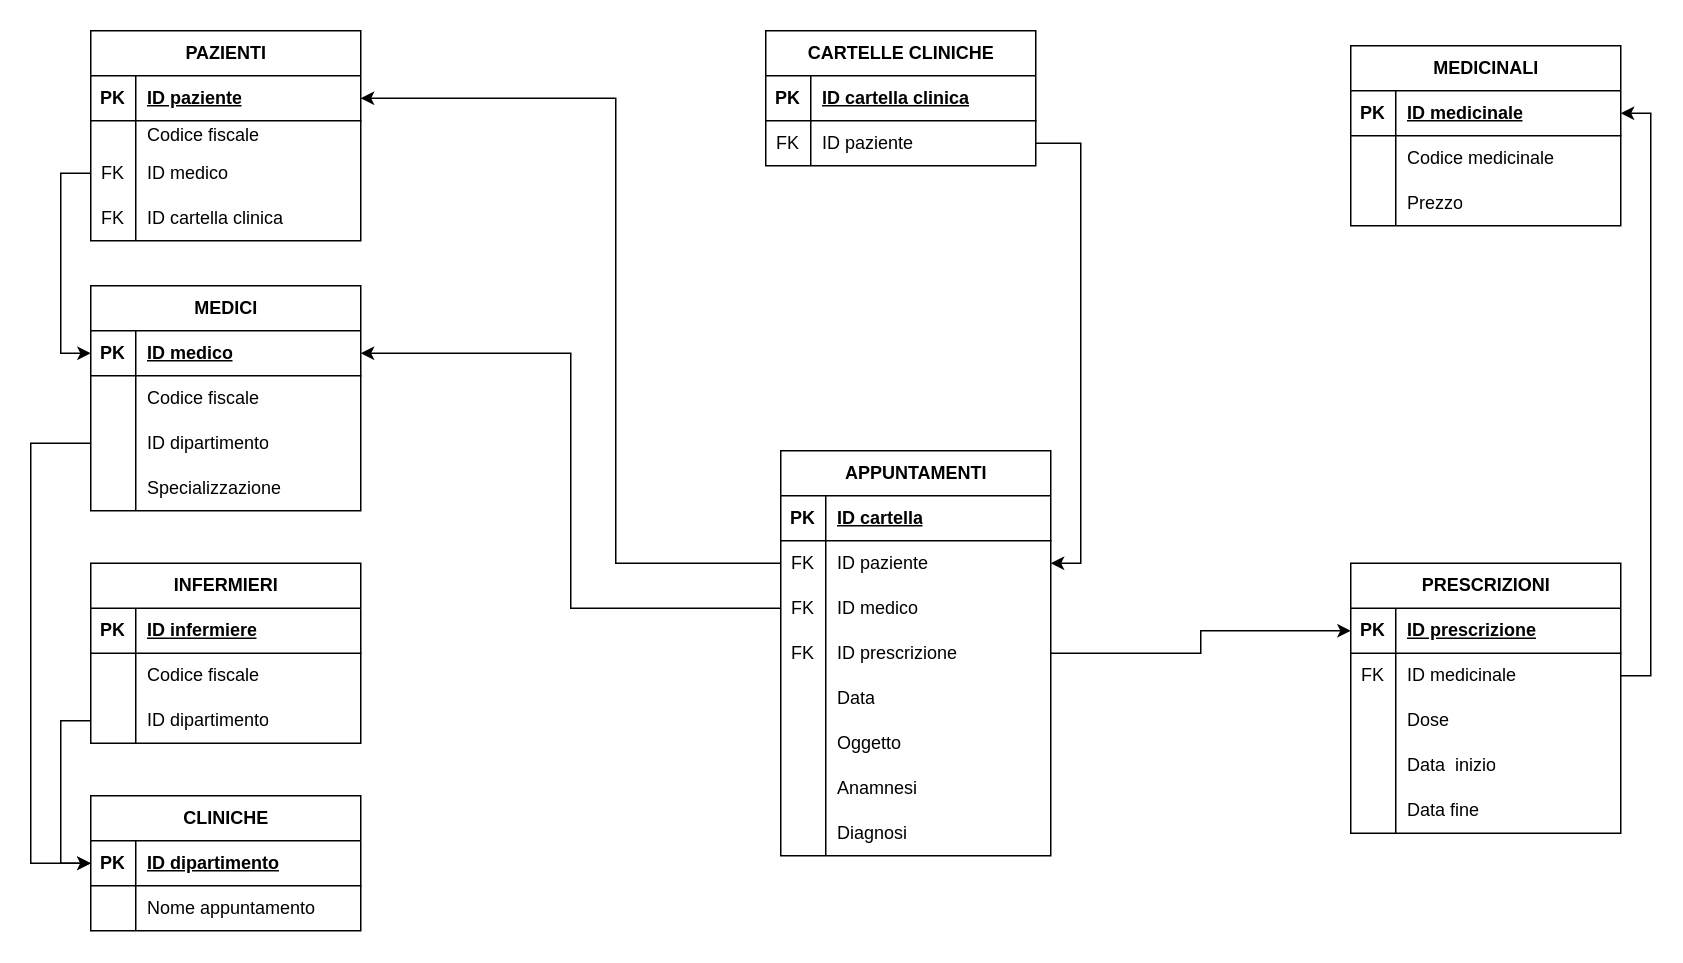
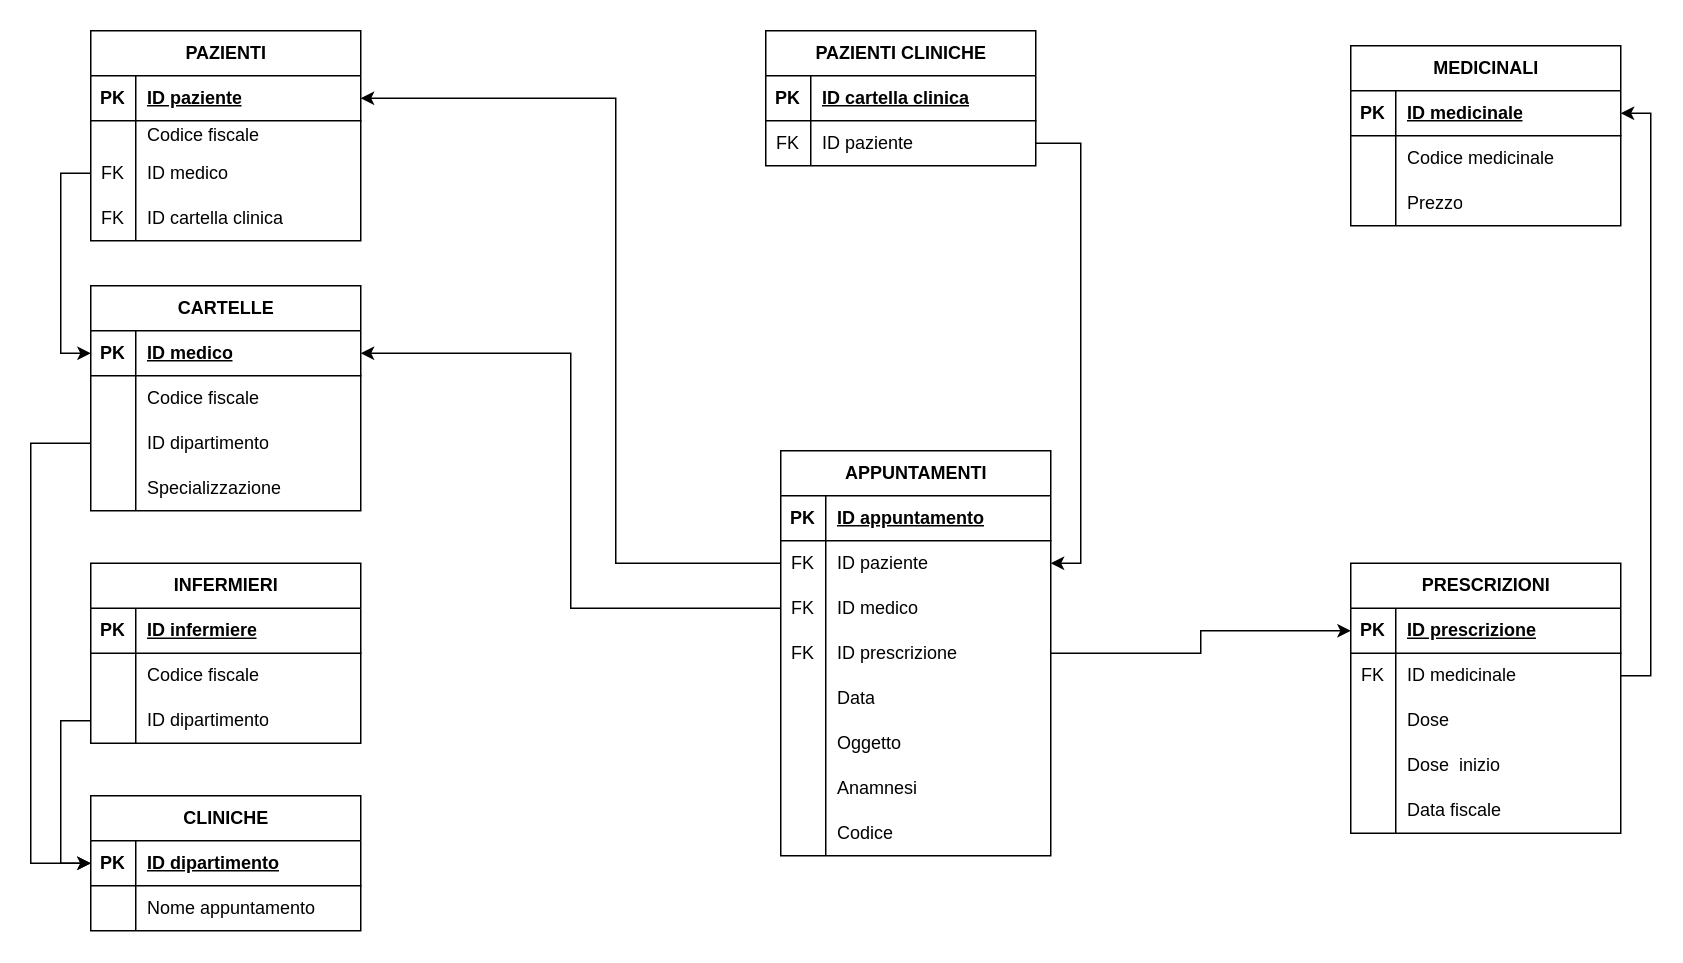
(902, 53) -> (902, 53)
(227, 308) -> (227, 308)
(886, 518) -> (911, 518)
(1459, 766) -> (1459, 766)
(1448, 811) -> (1461, 811)
(873, 833) -> (866, 833)
